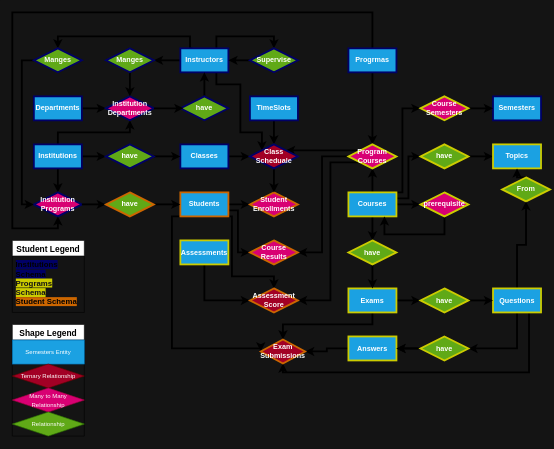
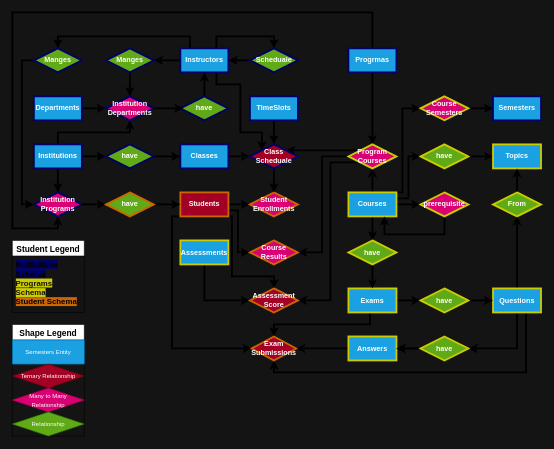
(274, 60) -> (274, 60)
(526, 189) -> (517, 204)
(204, 204) -> (204, 204)
(283, 351) -> (274, 348)
